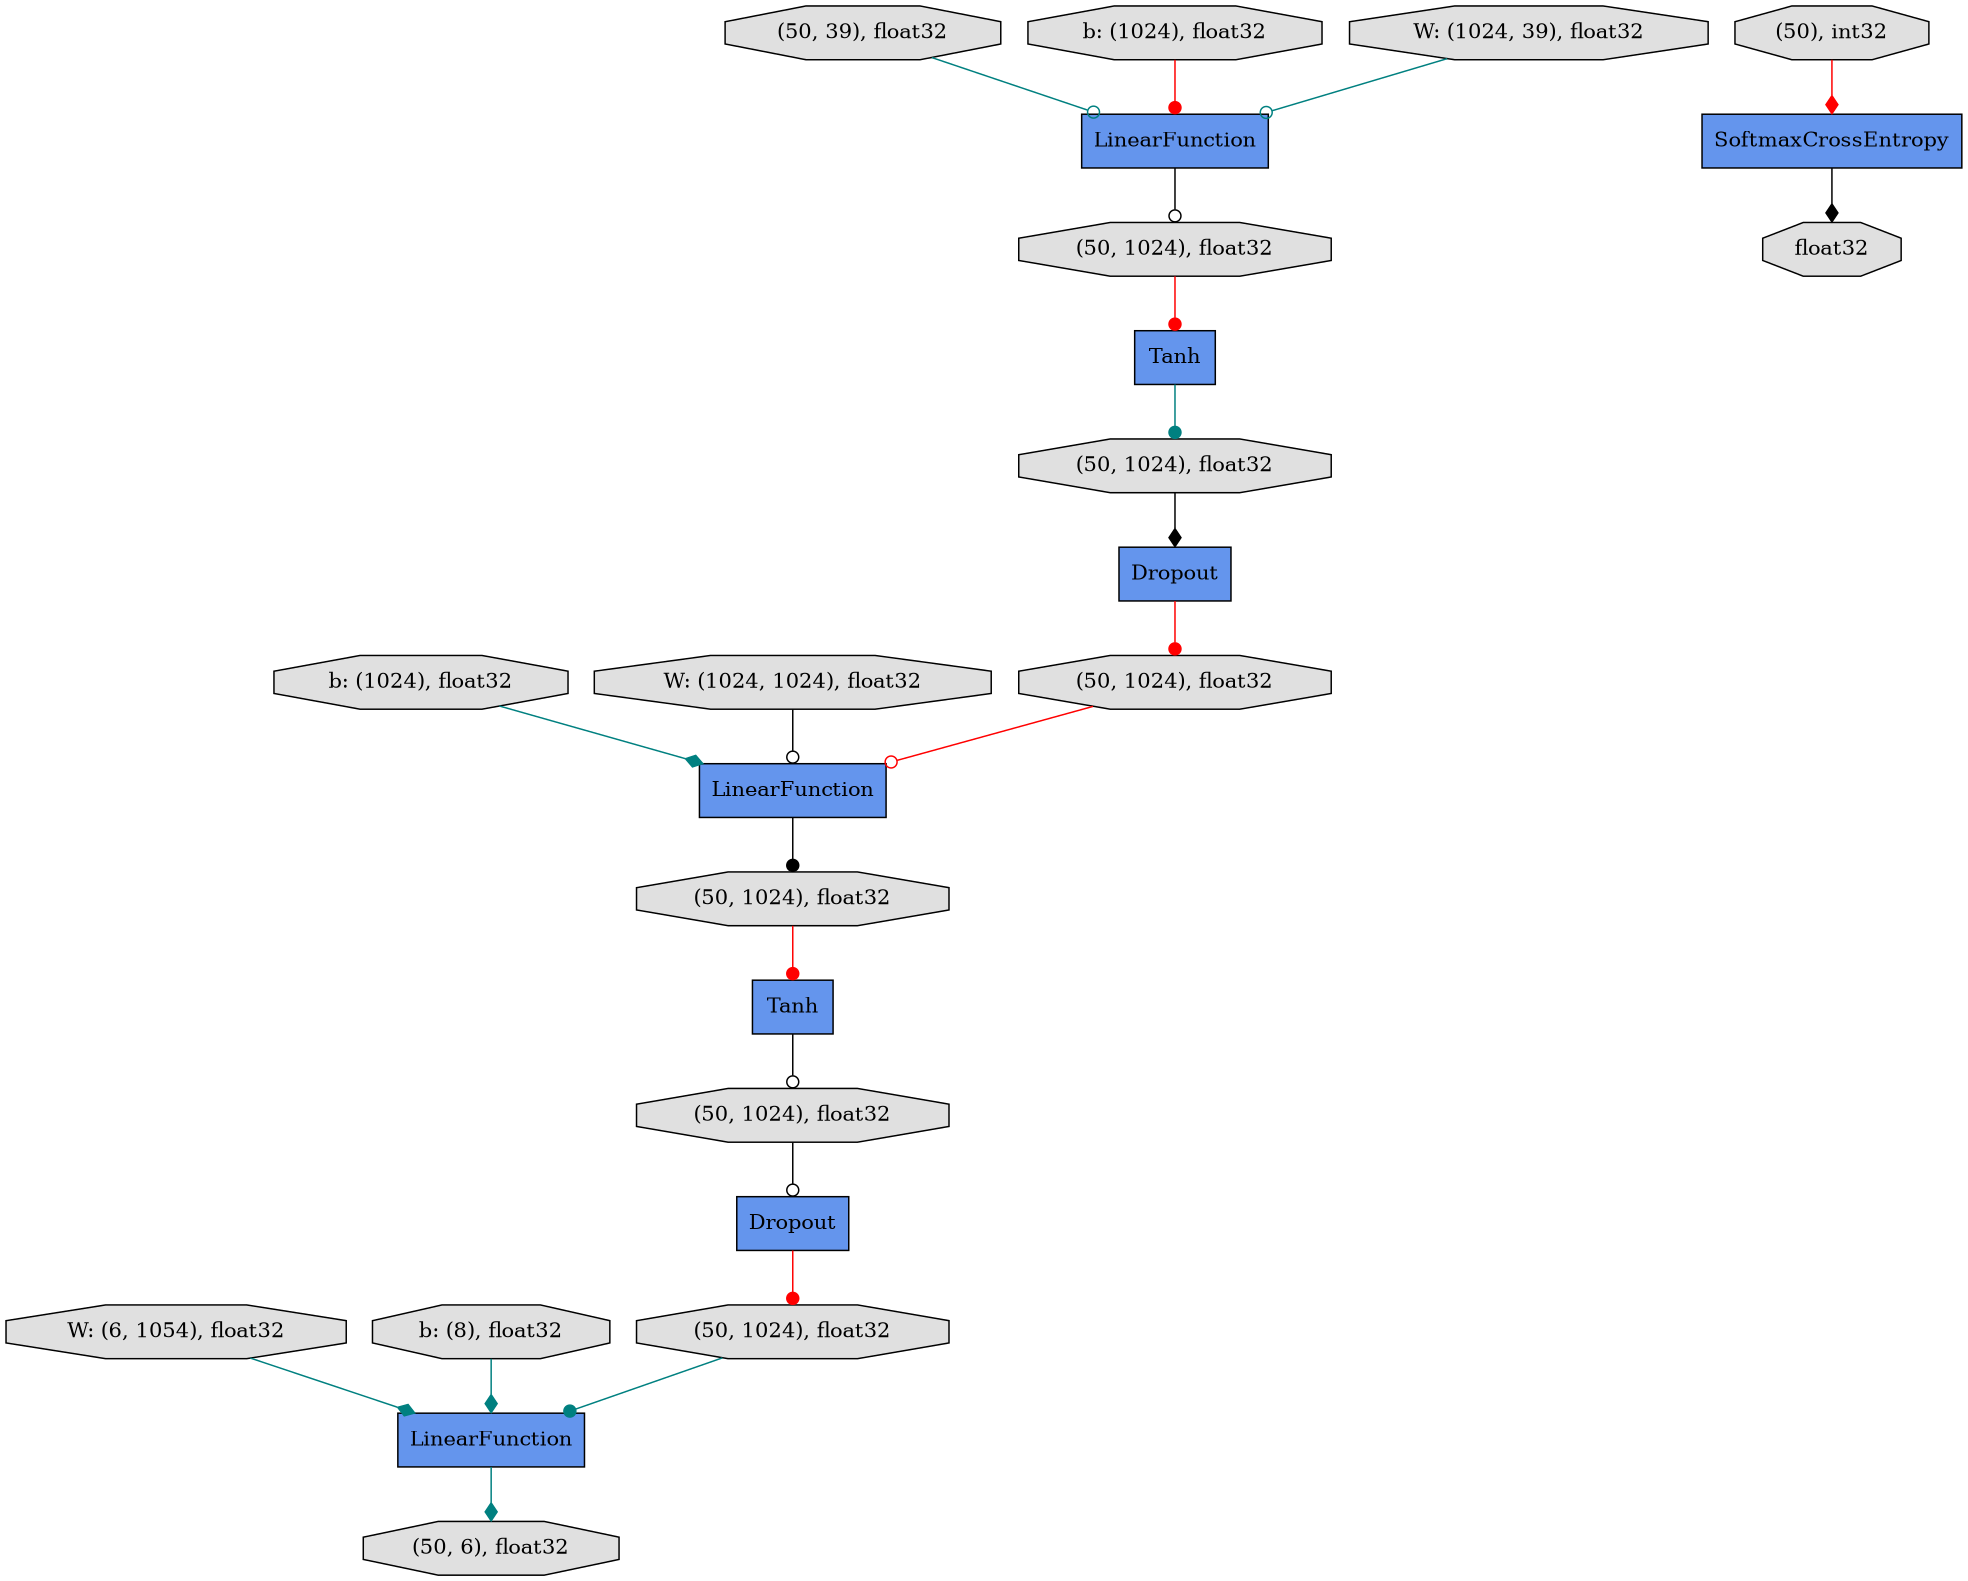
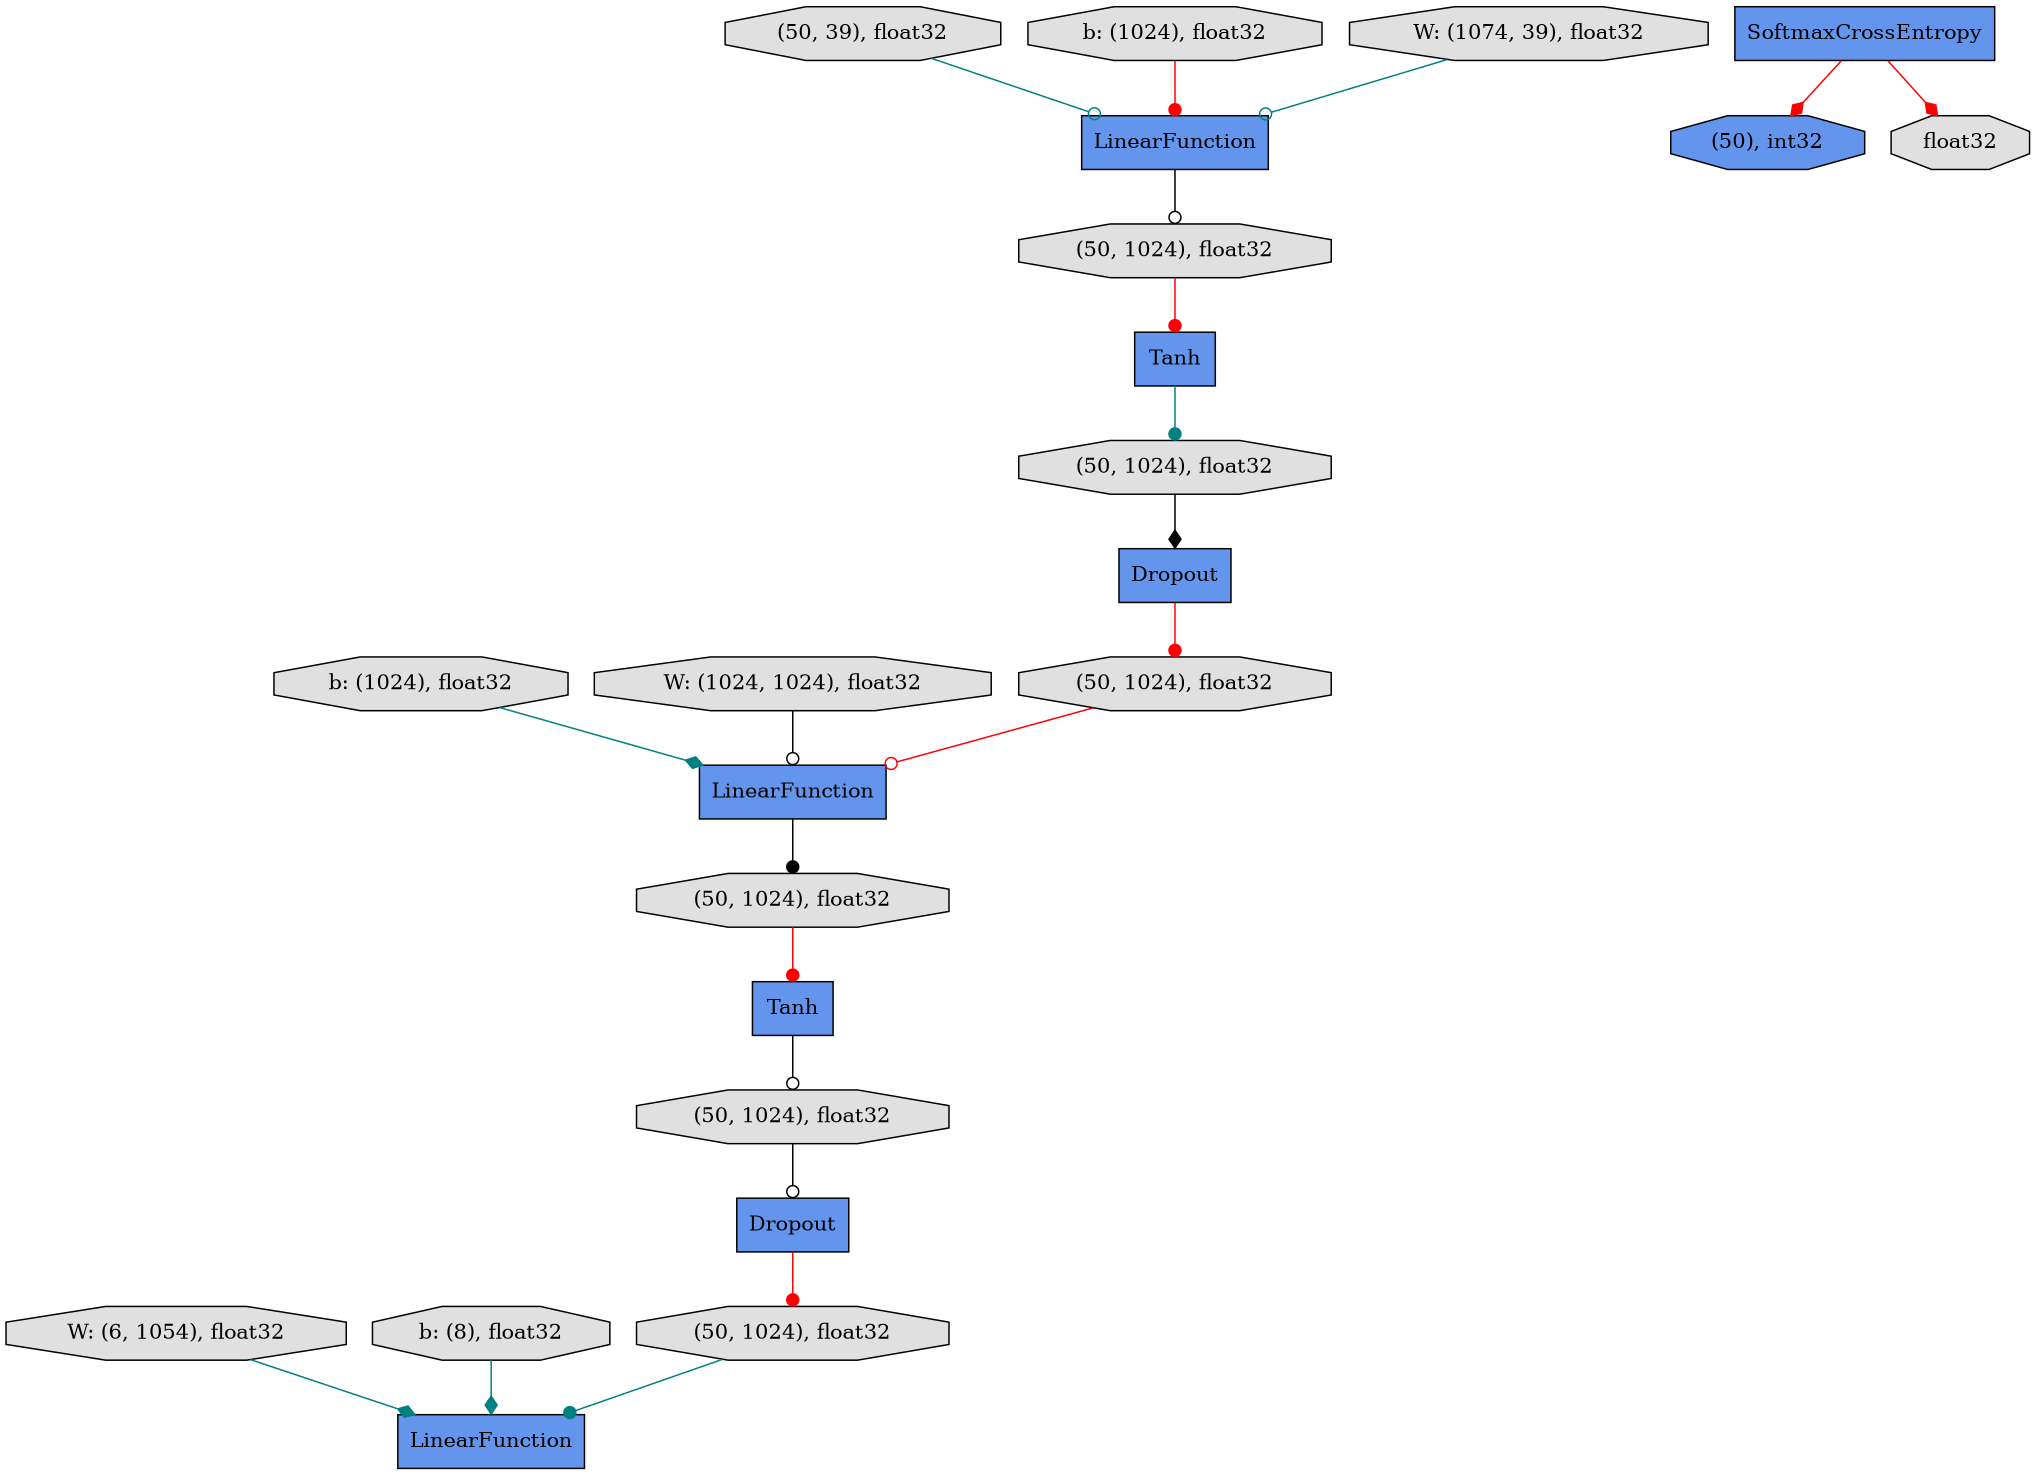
(1529, 33) -> (1529, 34)
(1832, 33) -> (1768, 143)
(1832, 78) -> (1822, 82)
(1832, 186) -> (1907, 81)
(491, 1548) -> none
